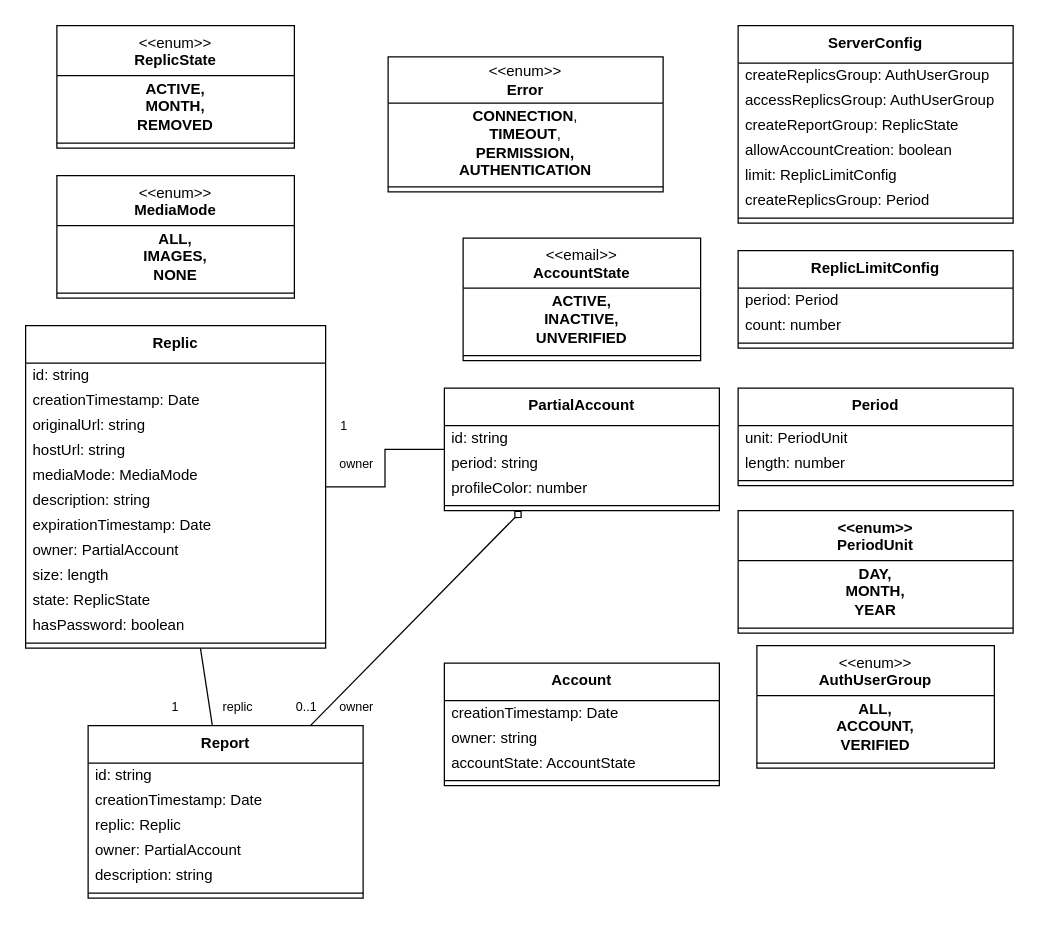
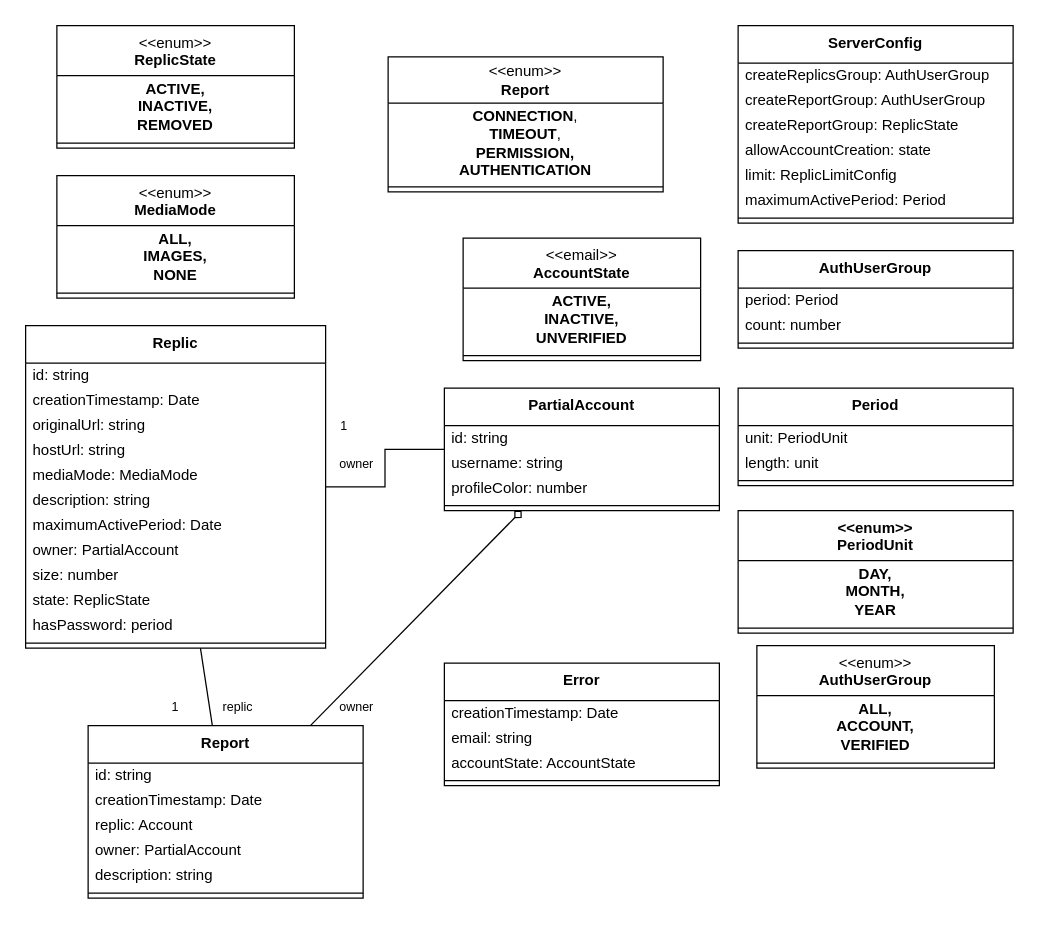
(526, 81) -> (526, 81)
(876, 101) -> (876, 101)
(176, 107) -> (176, 107)
(856, 151) -> (849, 151)
(845, 201) -> (847, 201)
(876, 268) -> (876, 268)
(503, 463) -> (513, 463)
(799, 463) -> (788, 463)
(128, 526) -> (128, 526)
(76, 576) -> (78, 576)
(111, 626) -> (107, 626)
(582, 681) -> (582, 681)
(306, 707) -> none
(501, 738) -> (497, 738)
(143, 826) -> (151, 826)
